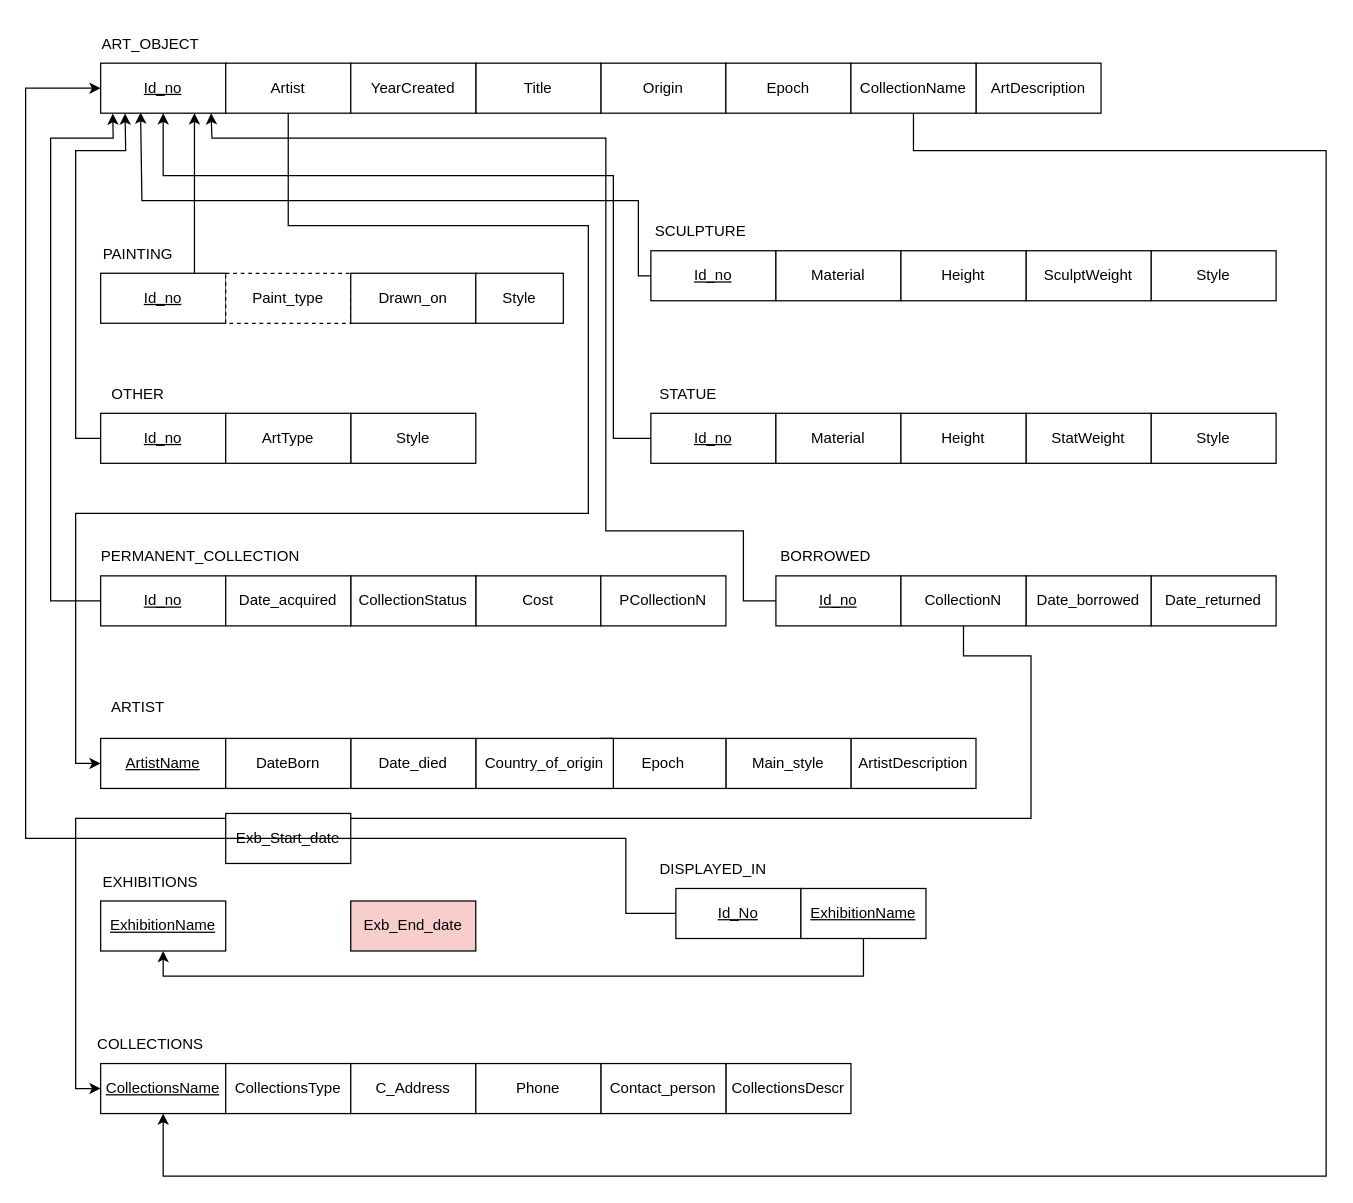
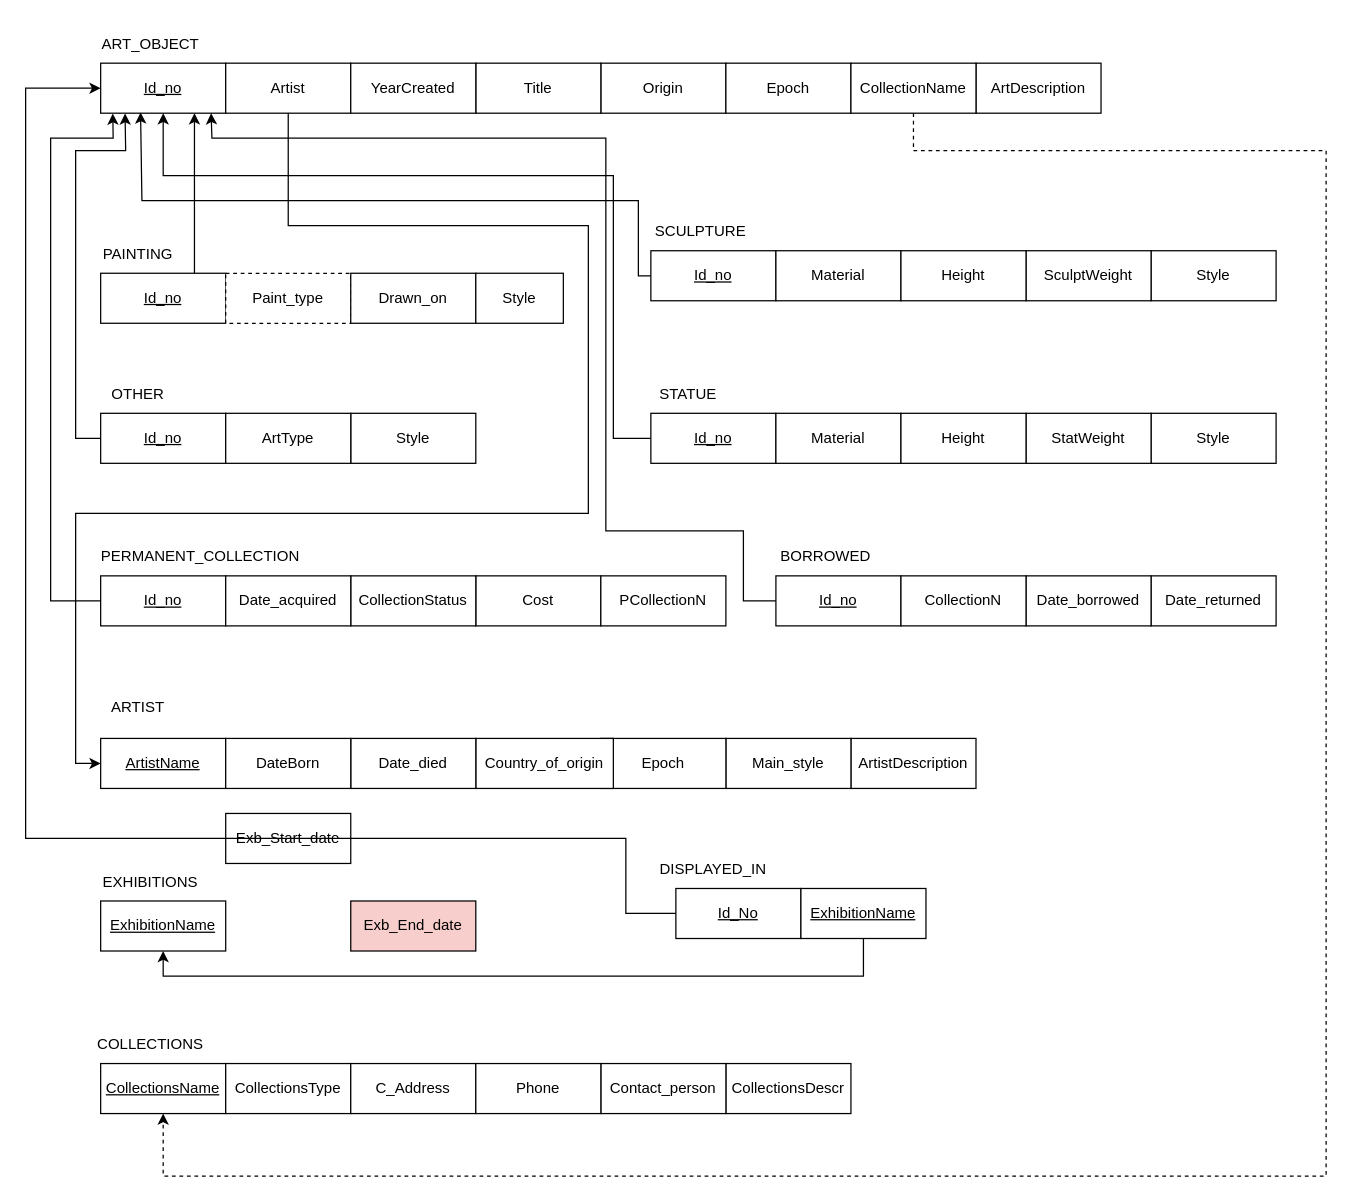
(820, 818) -> none
(1326, 1048) -> (1326, 1048)
